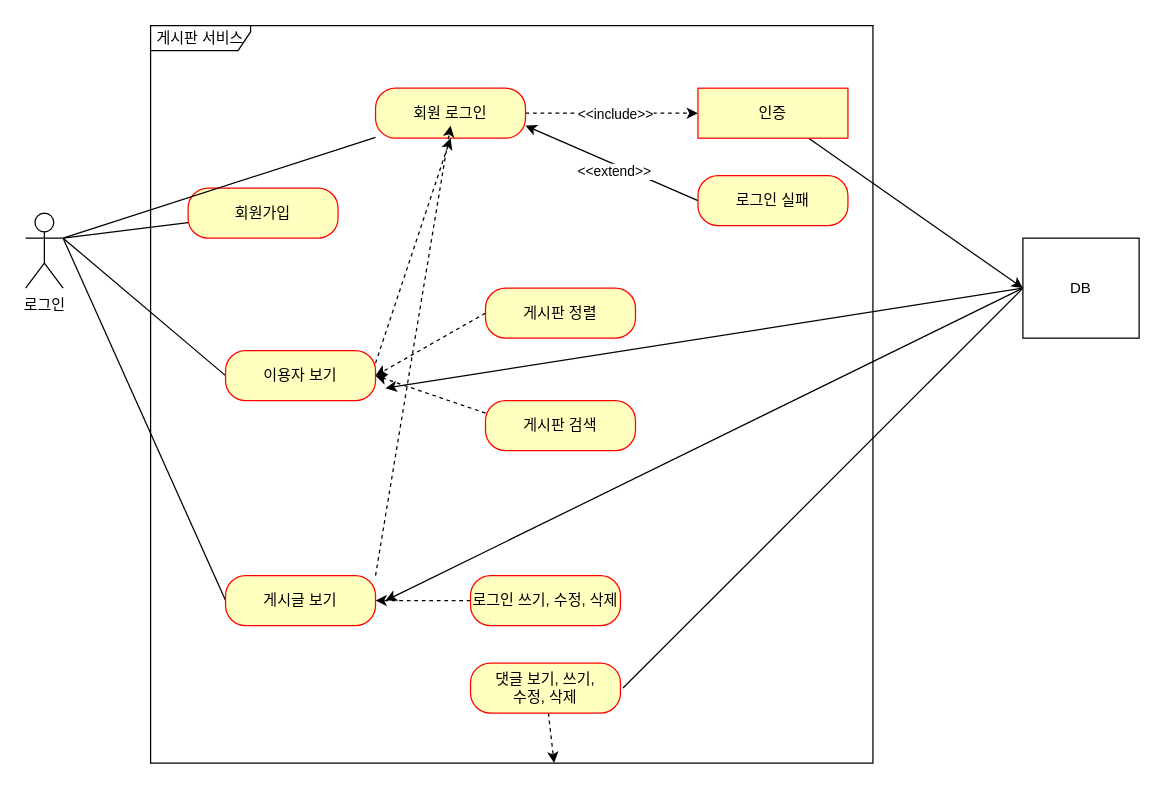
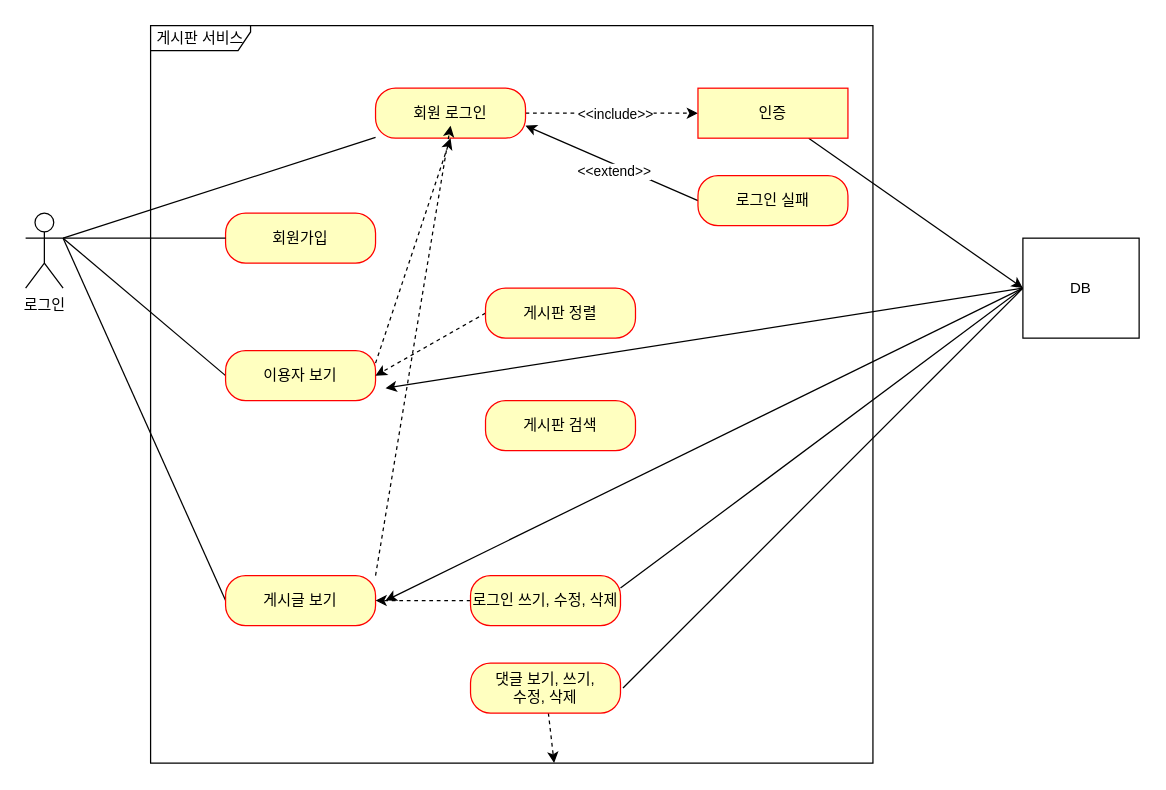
(263, 213) -> (301, 238)
(447, 400) -> none
none -> (816, 442)
